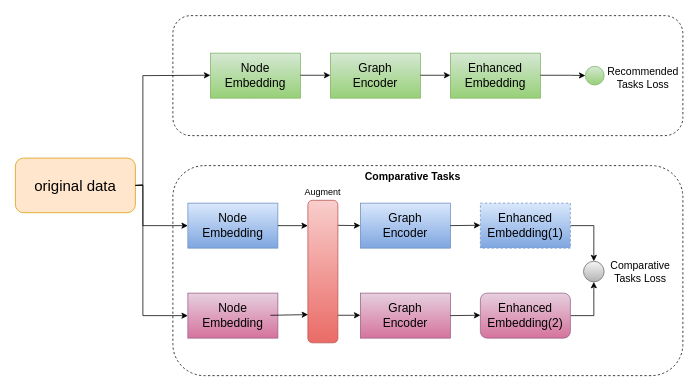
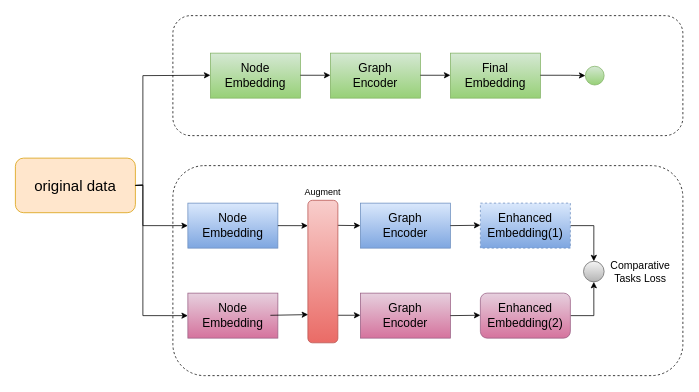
(495, 75) -> (495, 75)
(643, 77) -> none
(413, 177) -> none
